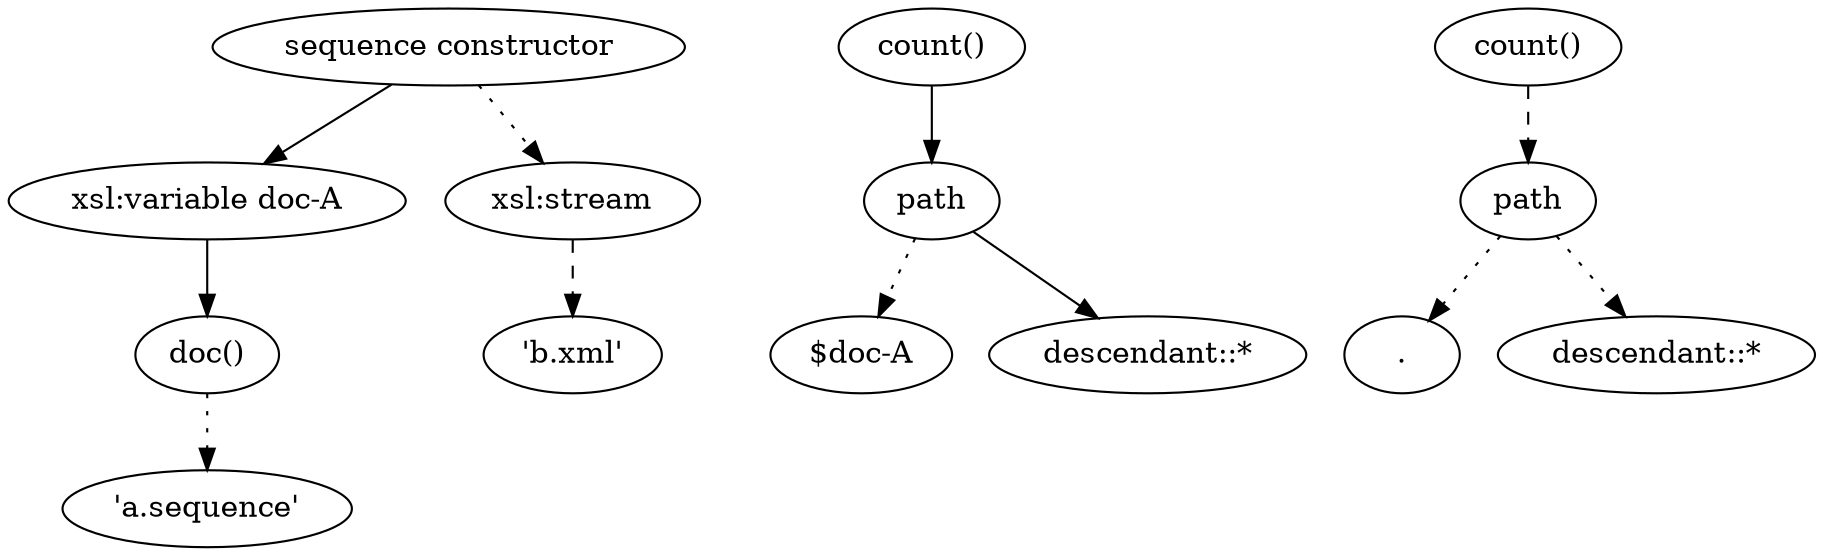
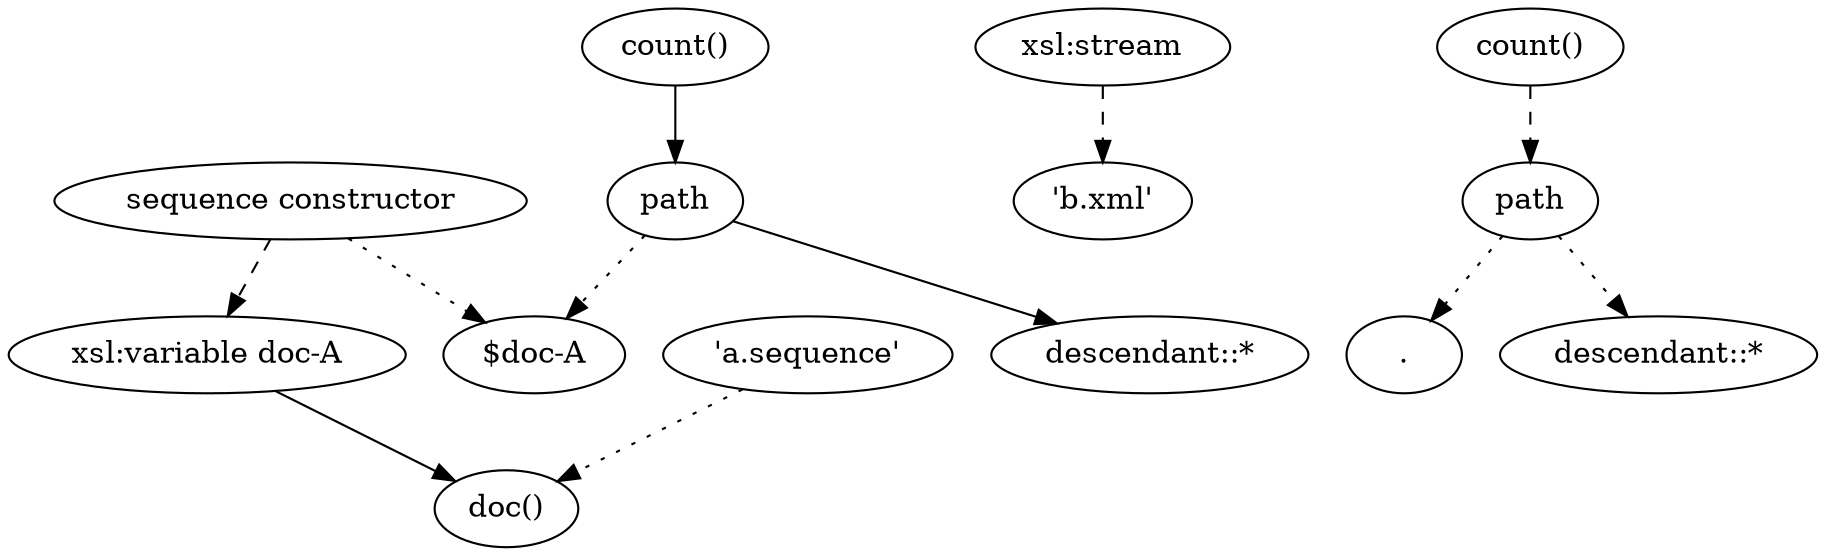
(504, 116) -> (407, 275)
(337, 118) -> (254, 268)
(207, 421) -> (660, 430)
